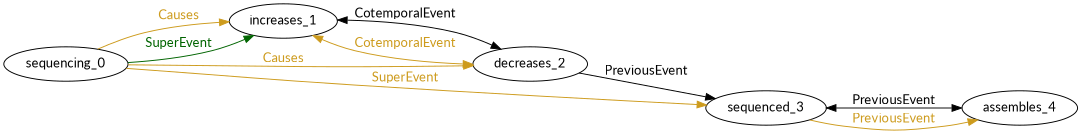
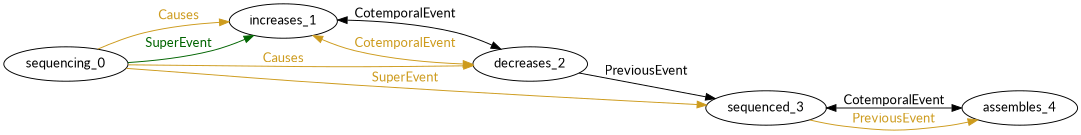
(894, 101) -> (894, 101)
